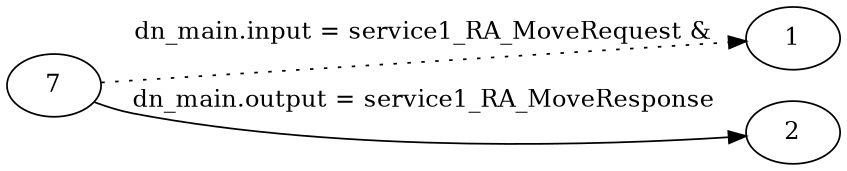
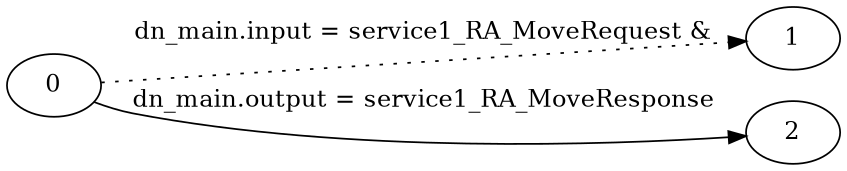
(54, 85) -> (54, 85)
